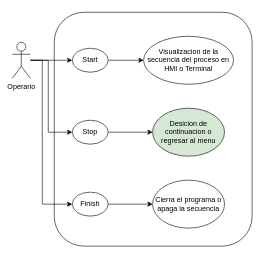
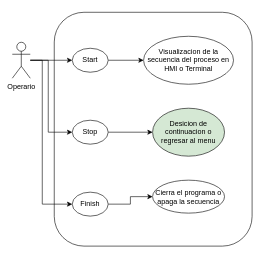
(189, 204) -> (189, 197)
